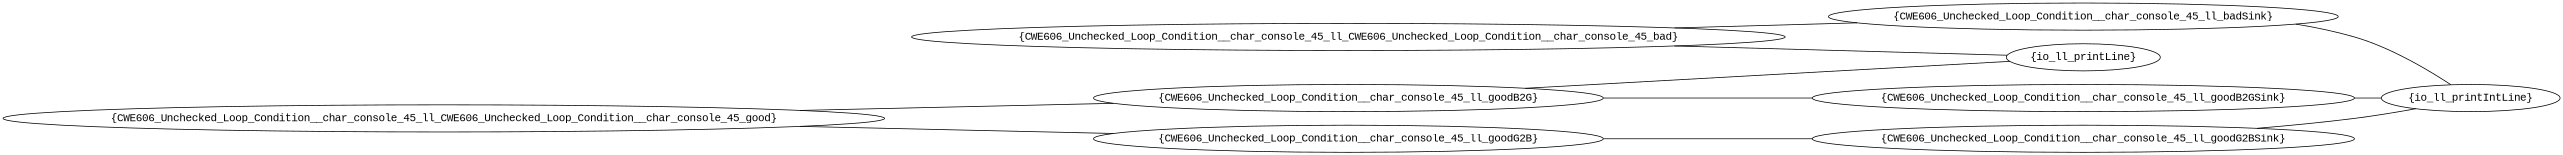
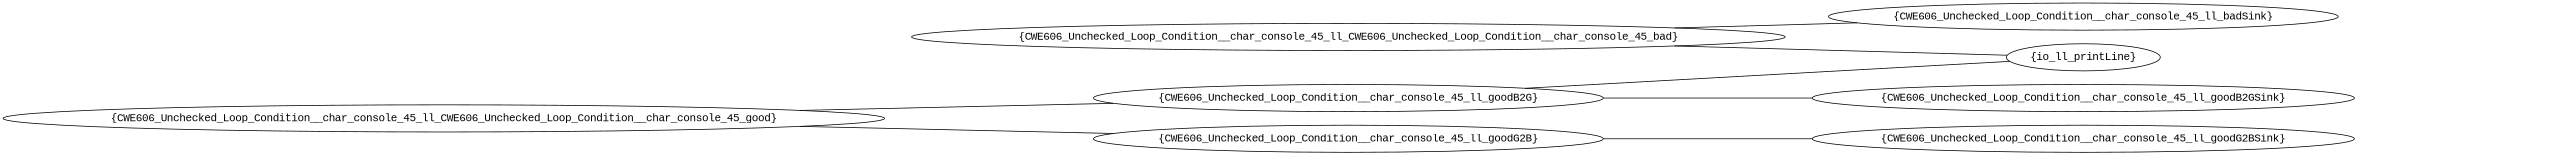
(2471, 98) -> none
